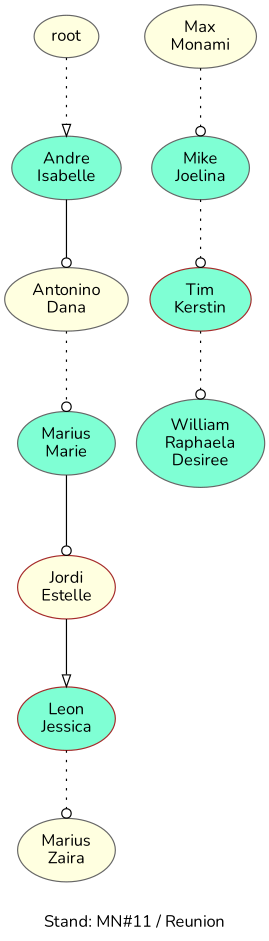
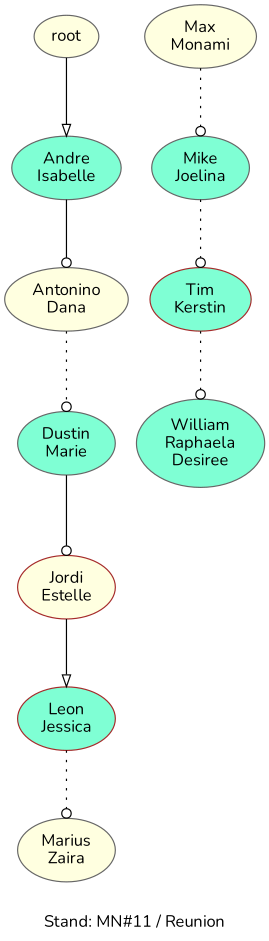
(66, 91) -> (66, 91)
(66, 443) -> (66, 443)
